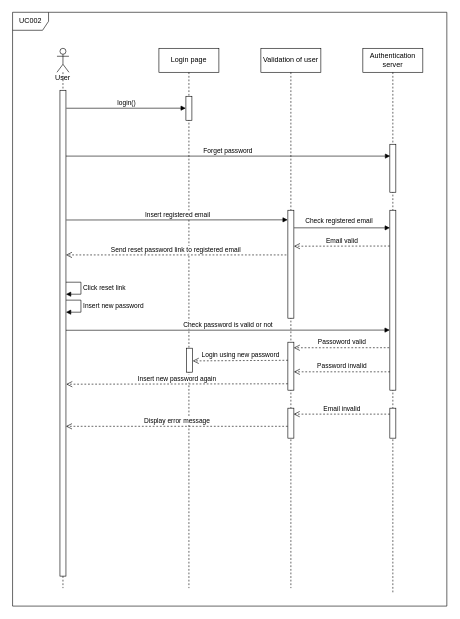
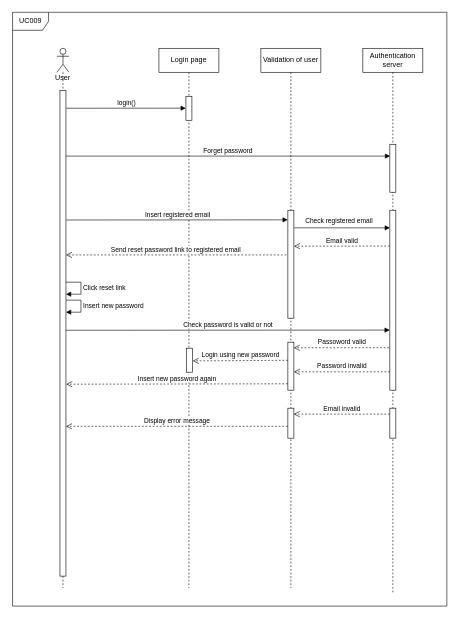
(30, 21) -> (30, 21)
